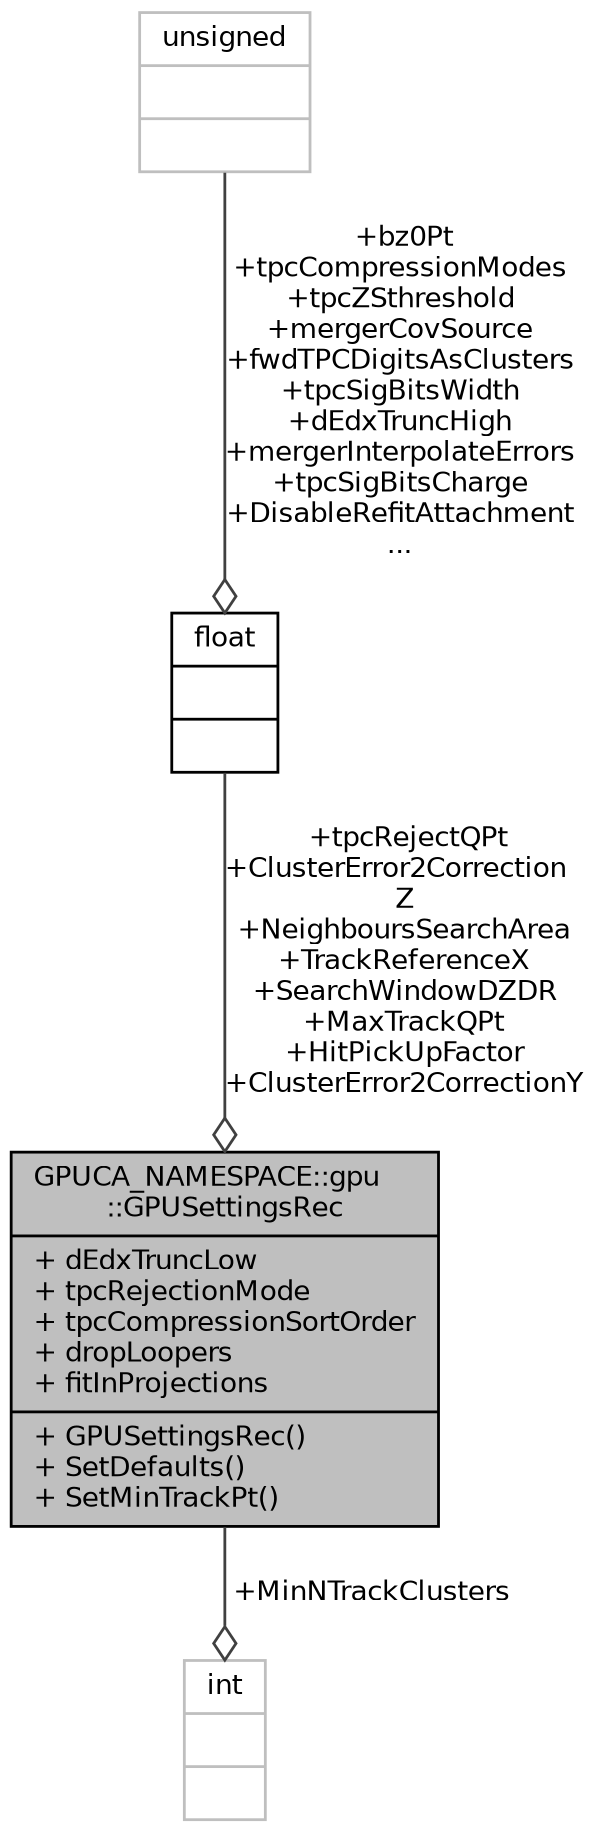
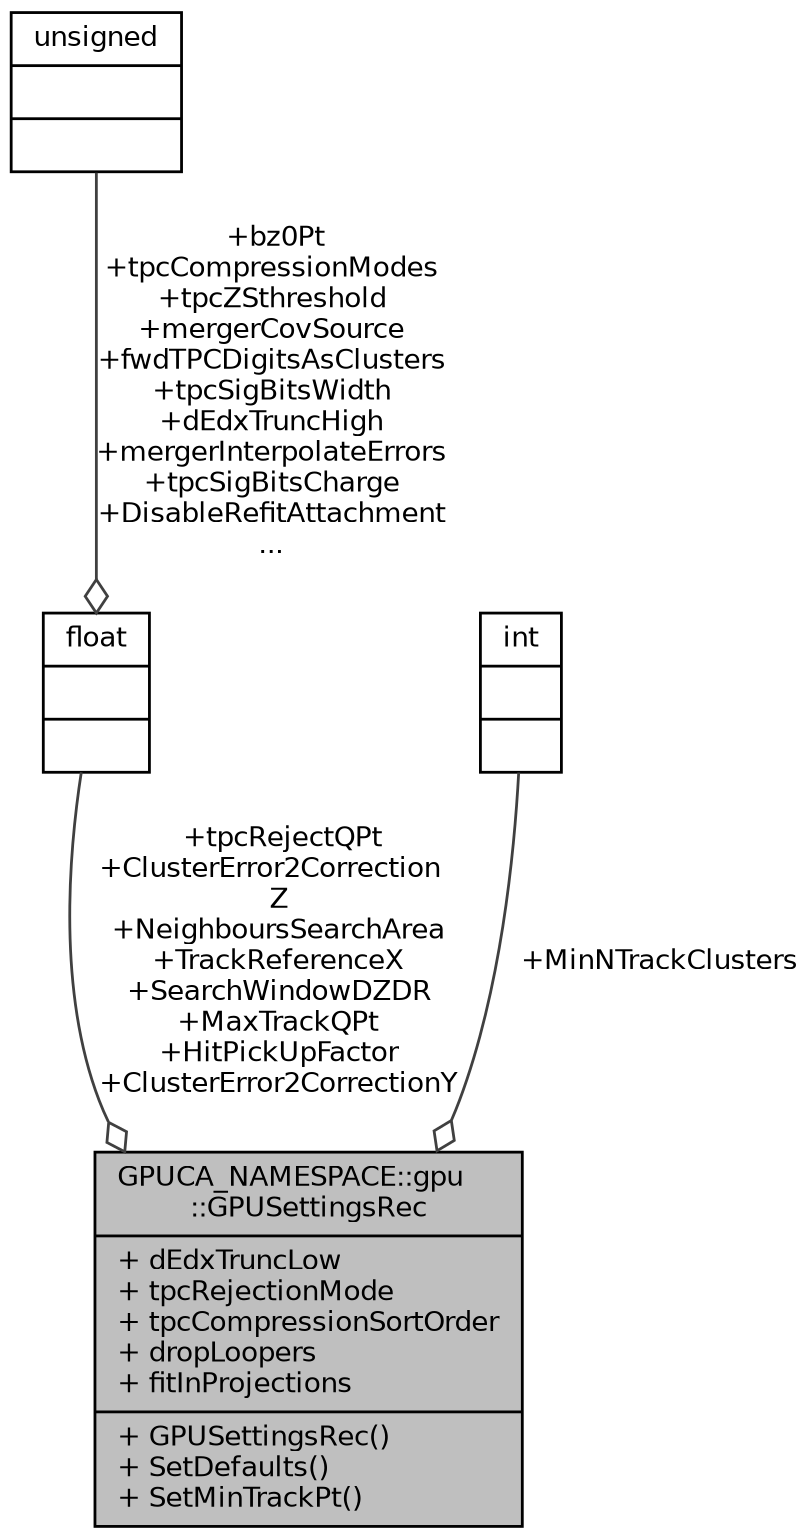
(225, 92) -> (96, 92)
(225, 1576) -> (499, 949)
(225, 1740) -> (521, 693)
